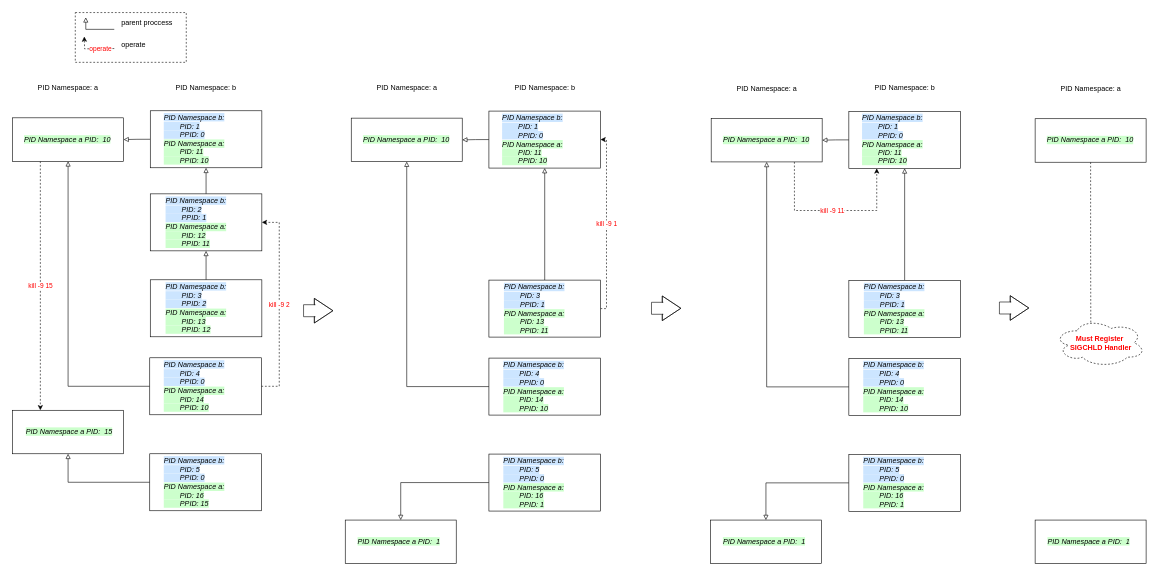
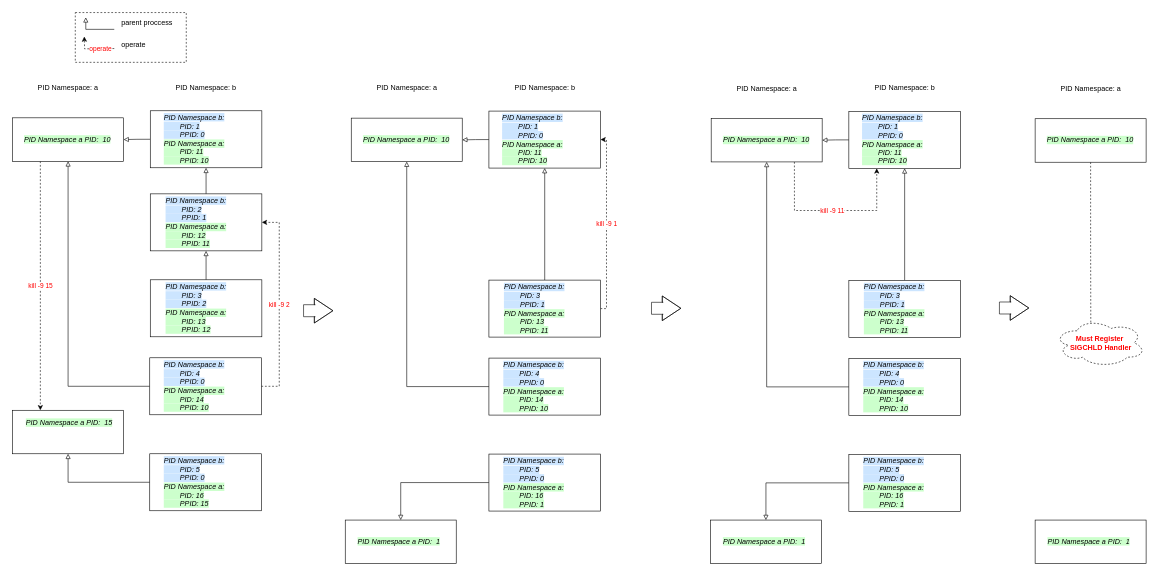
(69, 432) -> (69, 423)
